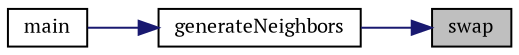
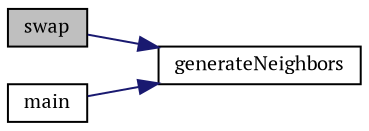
(386, 28) -> (113, 39)
